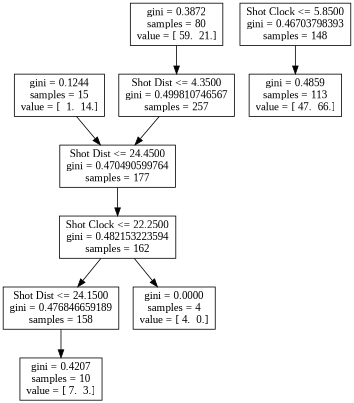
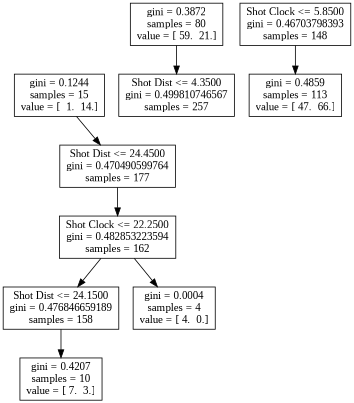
(150, 128) -> none
(118, 237) -> (118, 237)
(174, 308) -> (174, 308)
